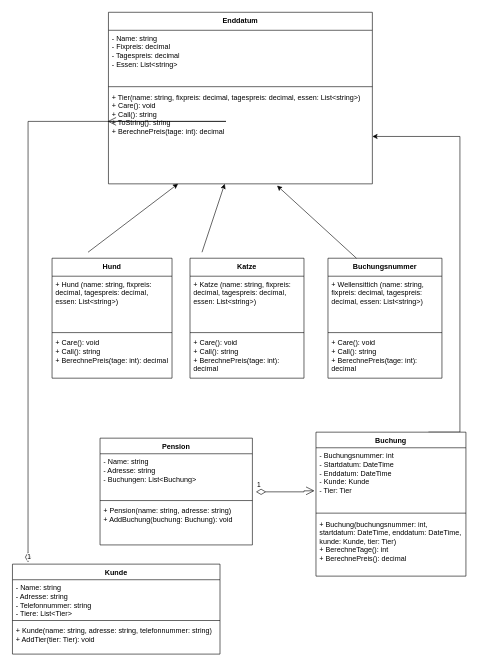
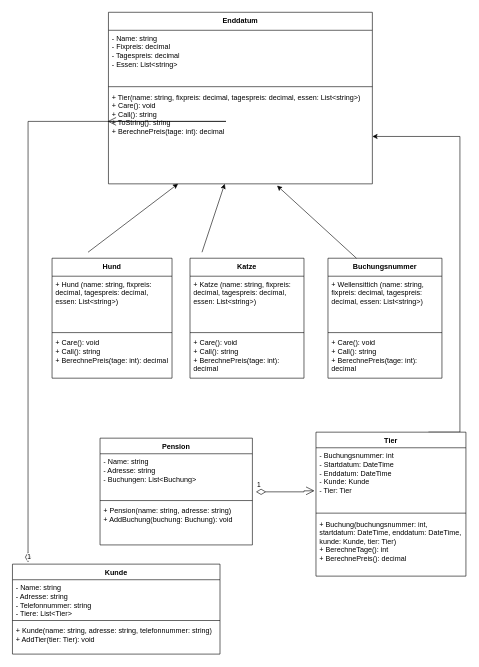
(391, 441) -> (391, 441)
